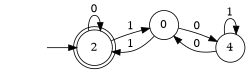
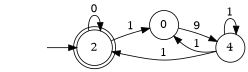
(197, 26) -> (197, 26)
(197, 44) -> (197, 44)
(139, 48) -> (168, 60)
